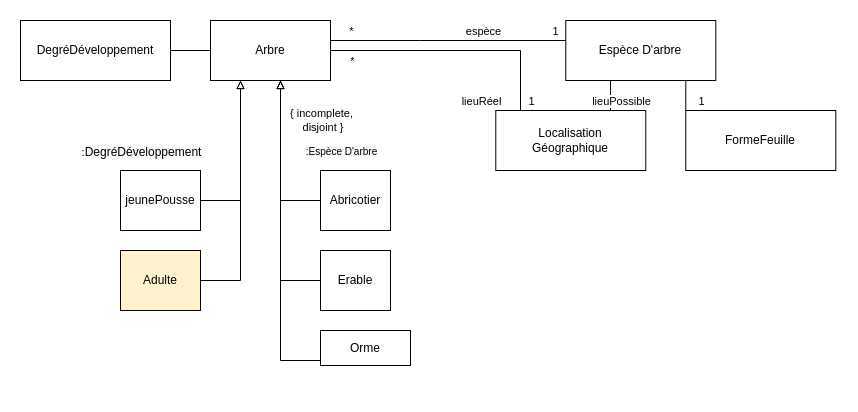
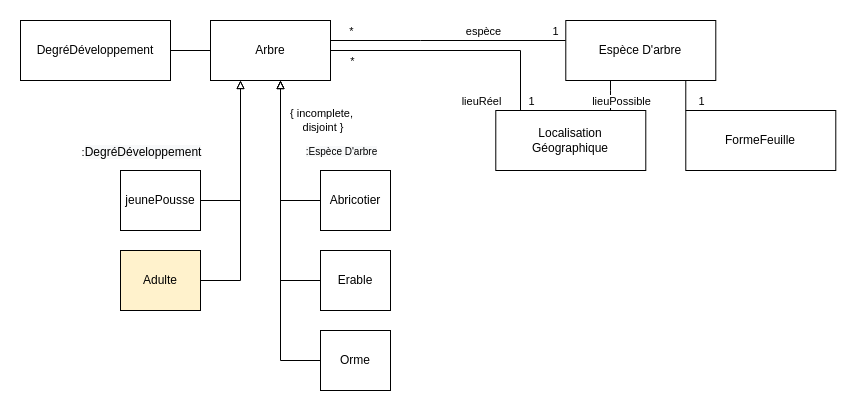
(366, 348) -> (356, 361)
